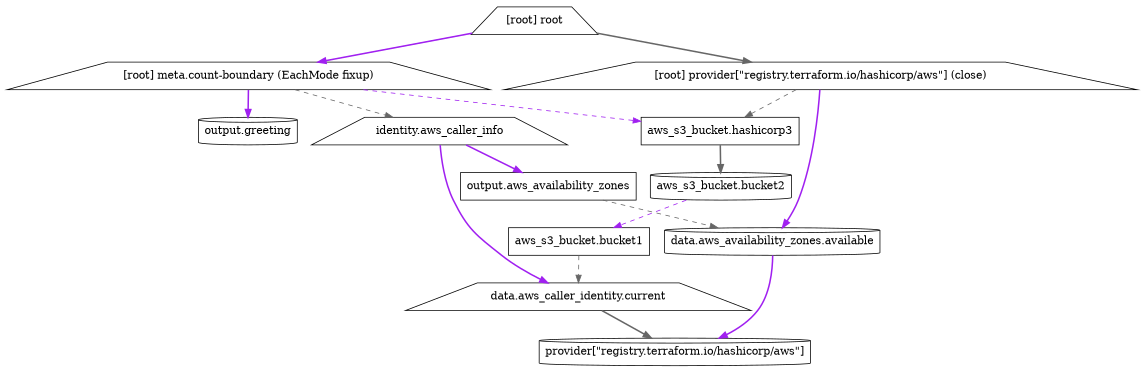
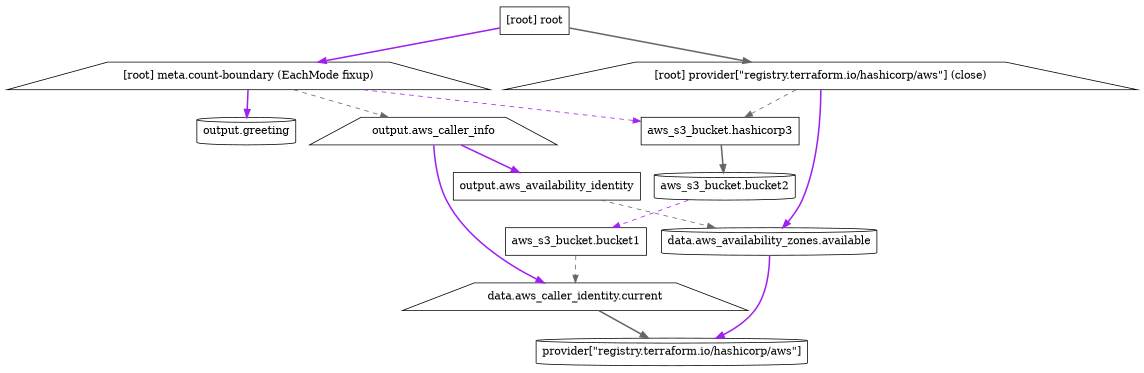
(535, 21) -> (535, 21)
(440, 131) -> (433, 131)
(548, 186) -> (547, 186)
